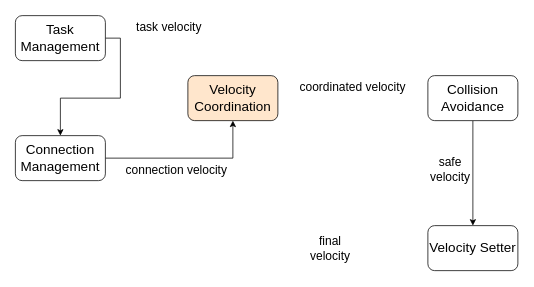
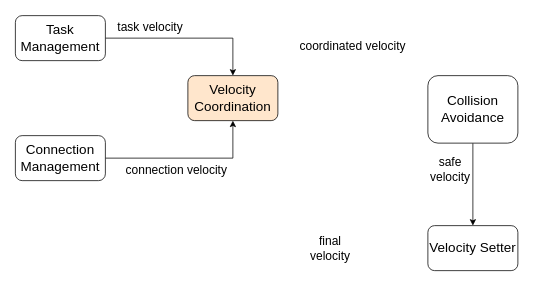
(169, 27) -> (150, 27)
(120, 68) -> (232, 38)
(353, 87) -> (353, 45)
(473, 98) -> (473, 109)
